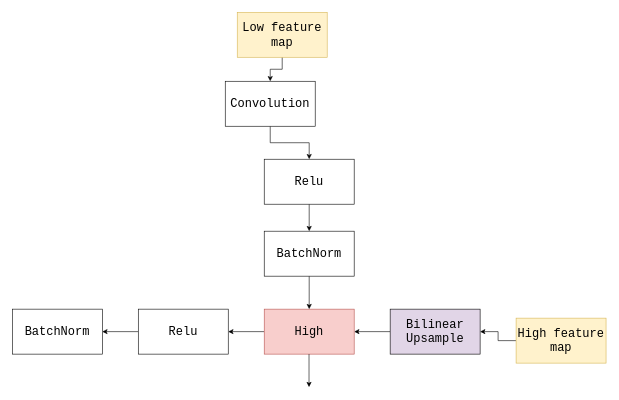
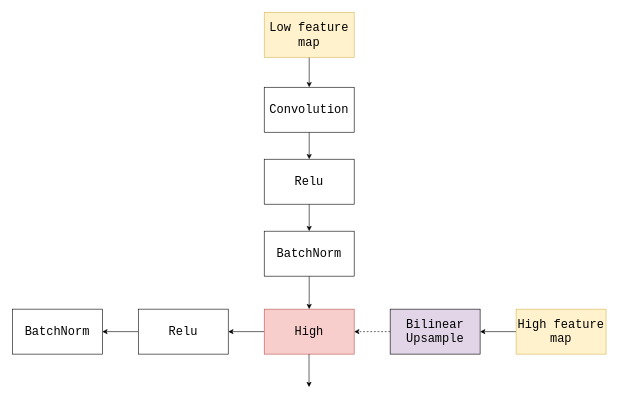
(282, 35) -> (309, 35)
(270, 104) -> (309, 110)
(374, 332) -> (374, 332)
(561, 341) -> (561, 332)
